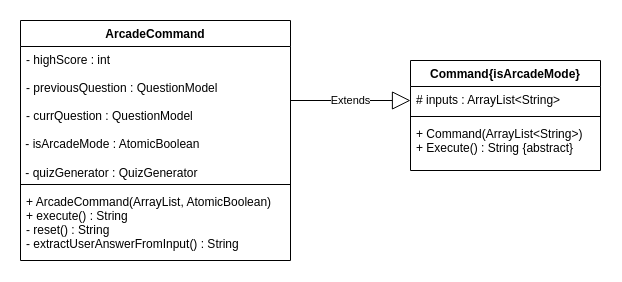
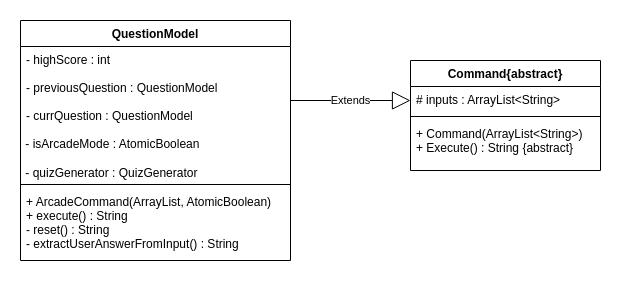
(155, 34) -> (155, 34)
(505, 74) -> (505, 74)
